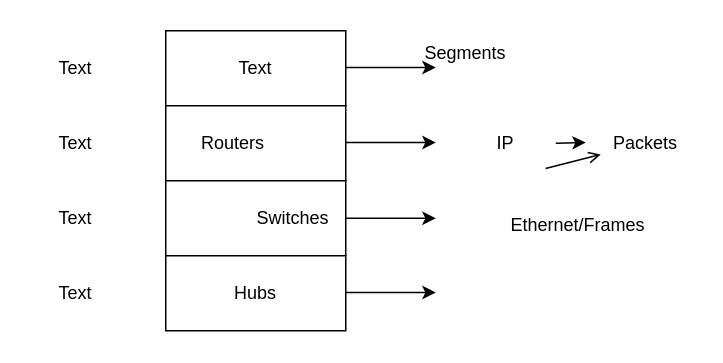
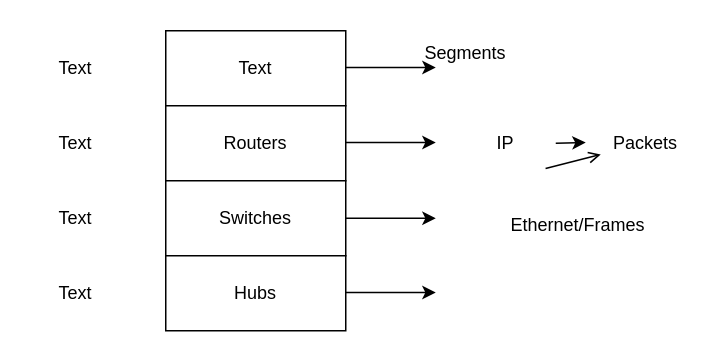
(233, 143) -> (256, 143)
(293, 218) -> (256, 218)
